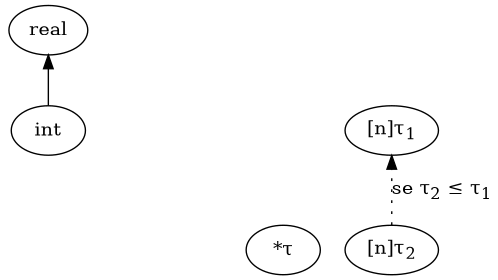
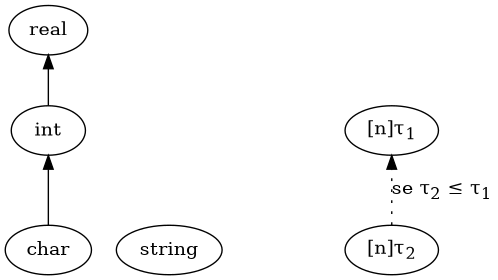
none -> (48, 250)
none -> (169, 250)
(283, 250) -> none
